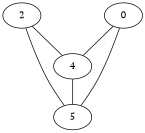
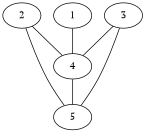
none -> (73, 16)
(123, 16) -> (123, 16)
